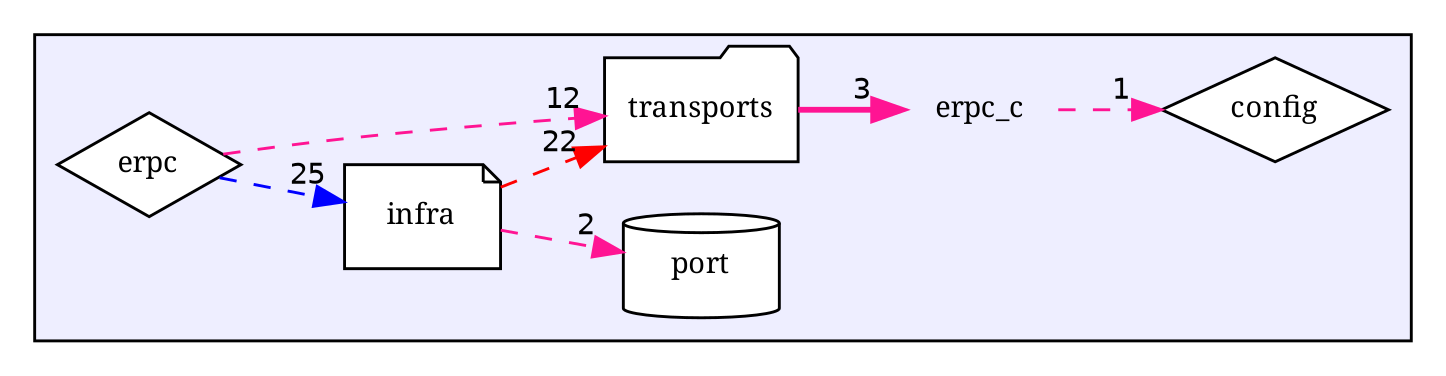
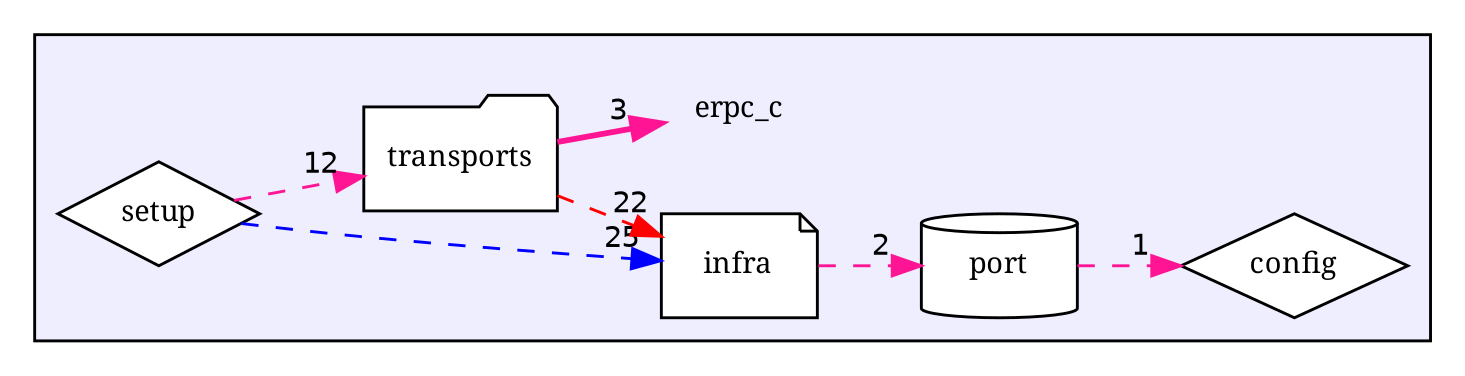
(1095, 110) -> (1114, 266)
(149, 165) -> (159, 214)
(539, 172) -> (596, 211)
